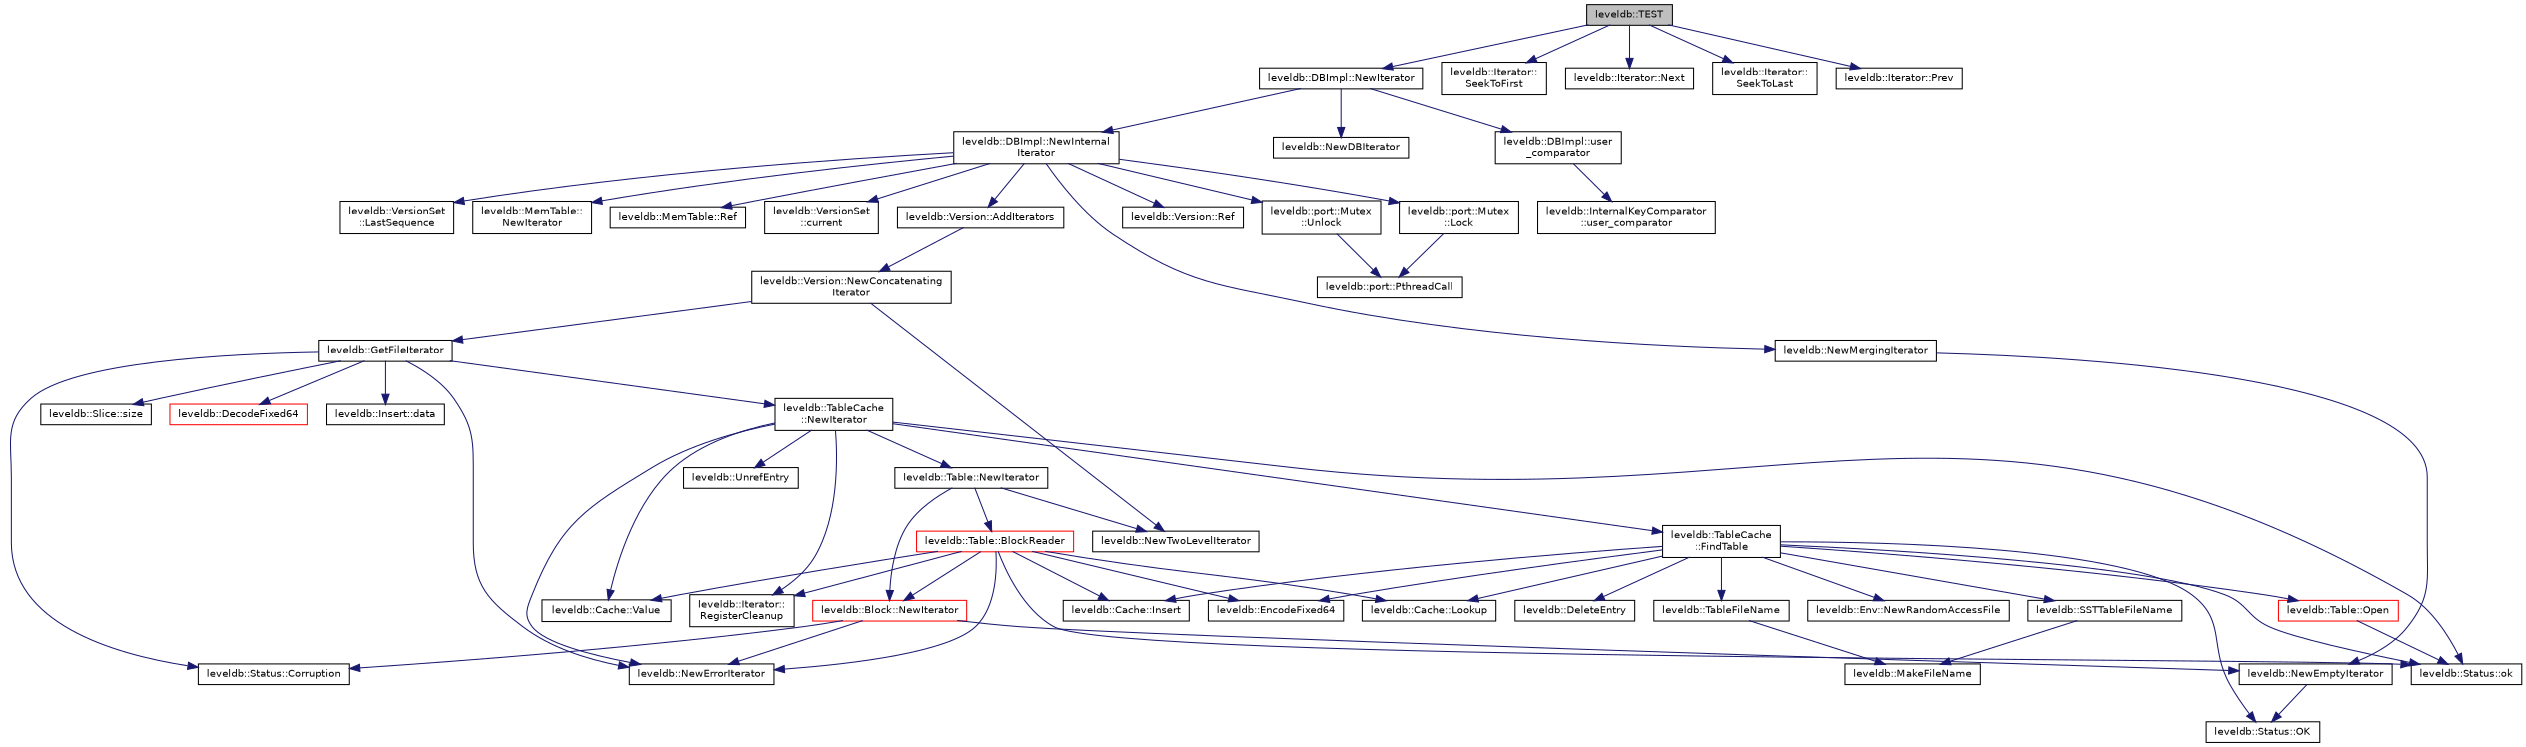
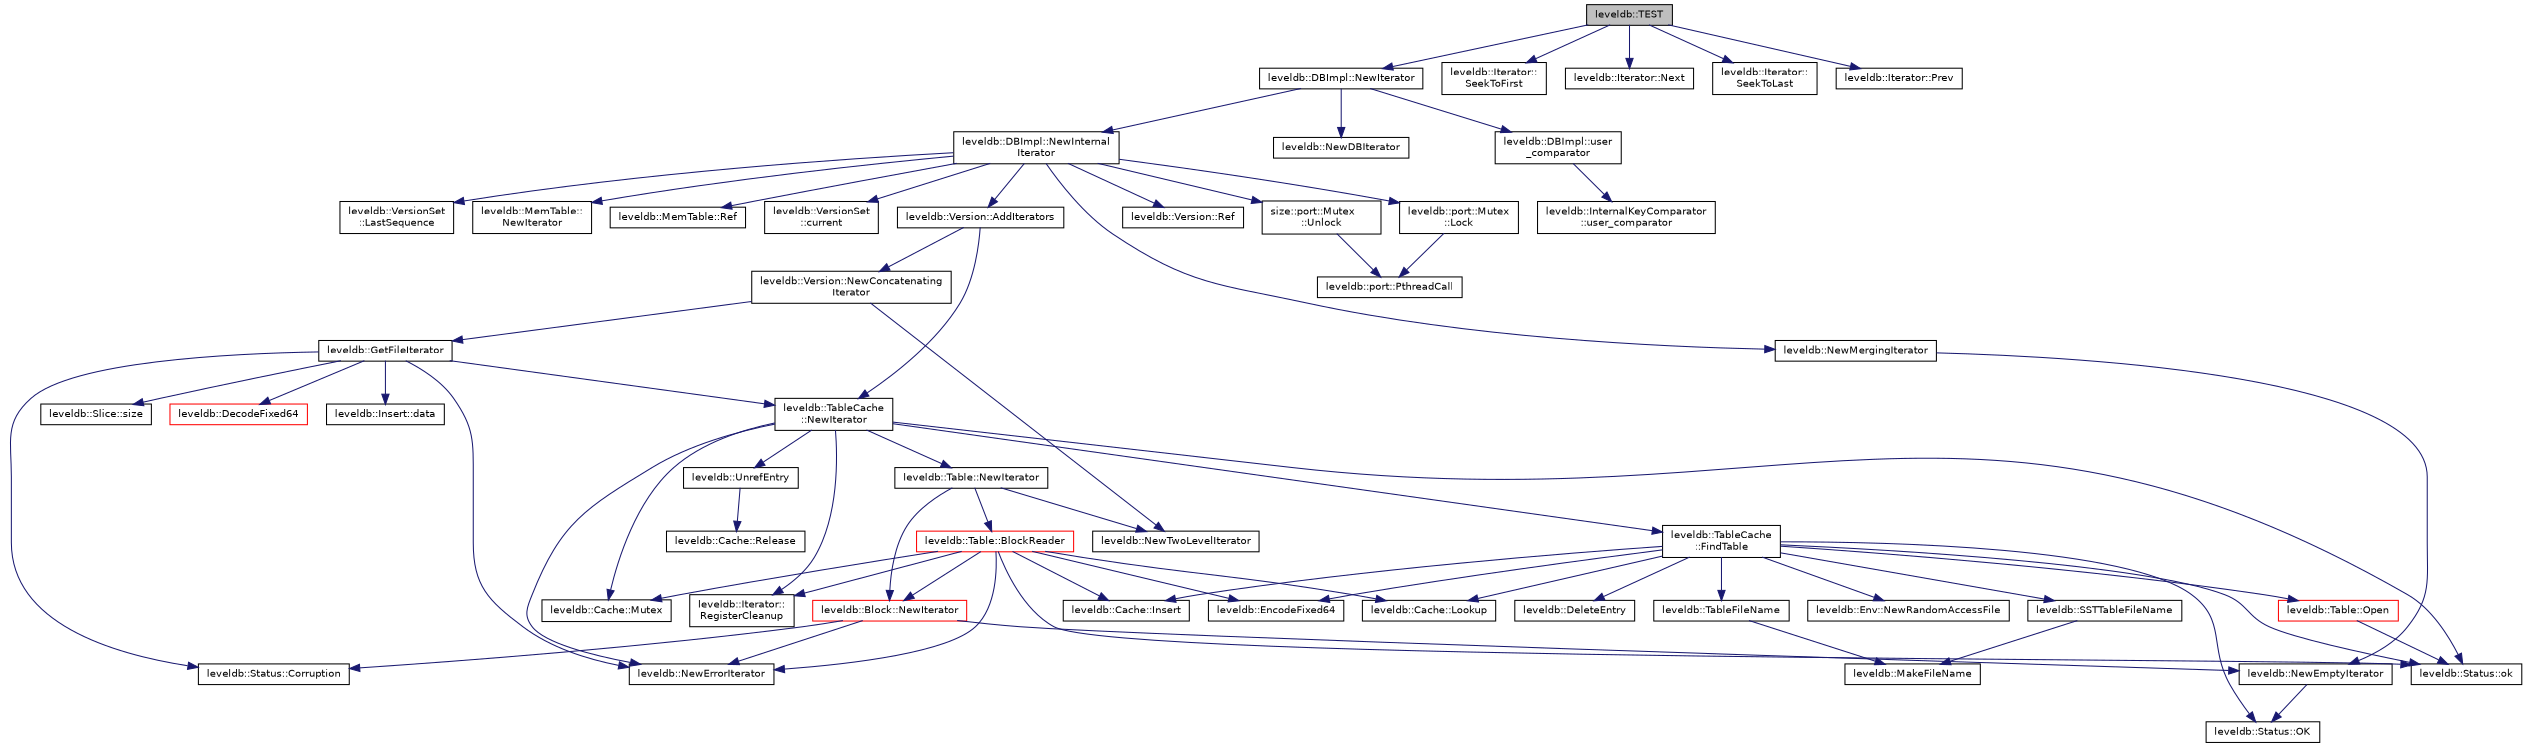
(1322, 218) -> (1322, 218)
none -> (945, 324)
none -> (736, 541)
(607, 611) -> (607, 611)
